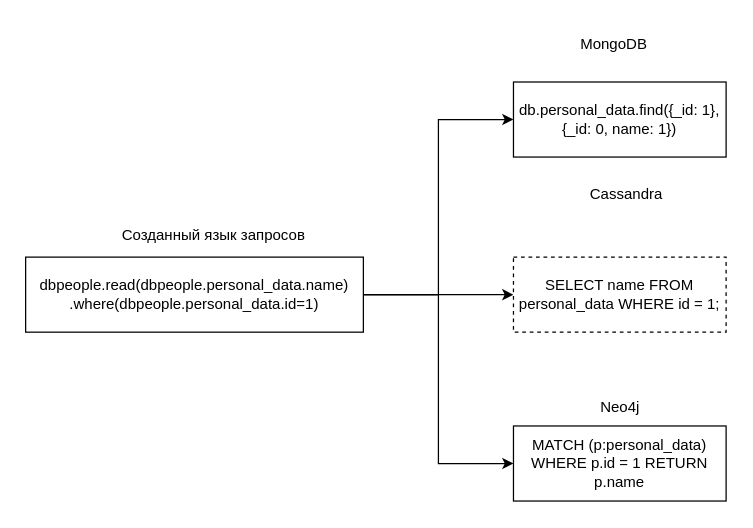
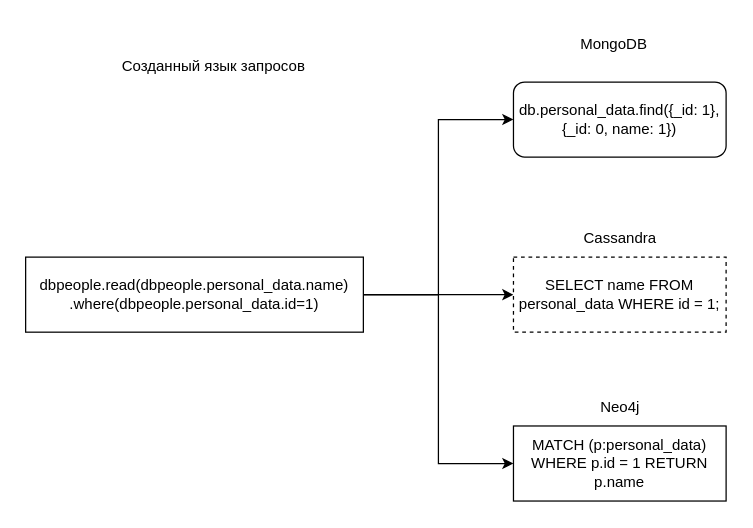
(619, 119) -> (619, 119)
(626, 194) -> (619, 238)
(213, 236) -> (213, 67)
